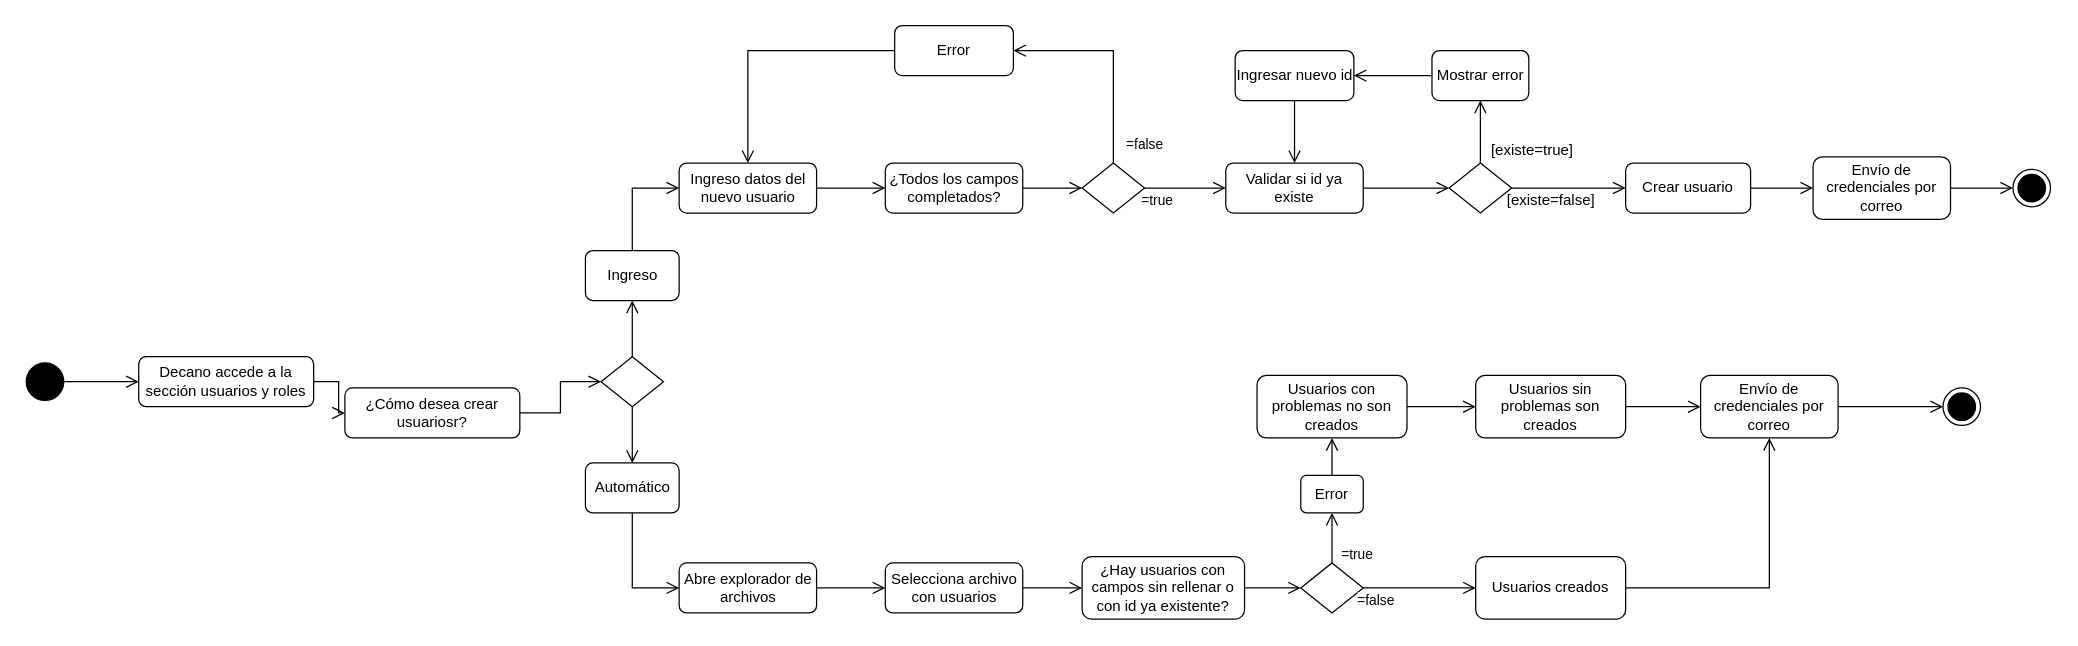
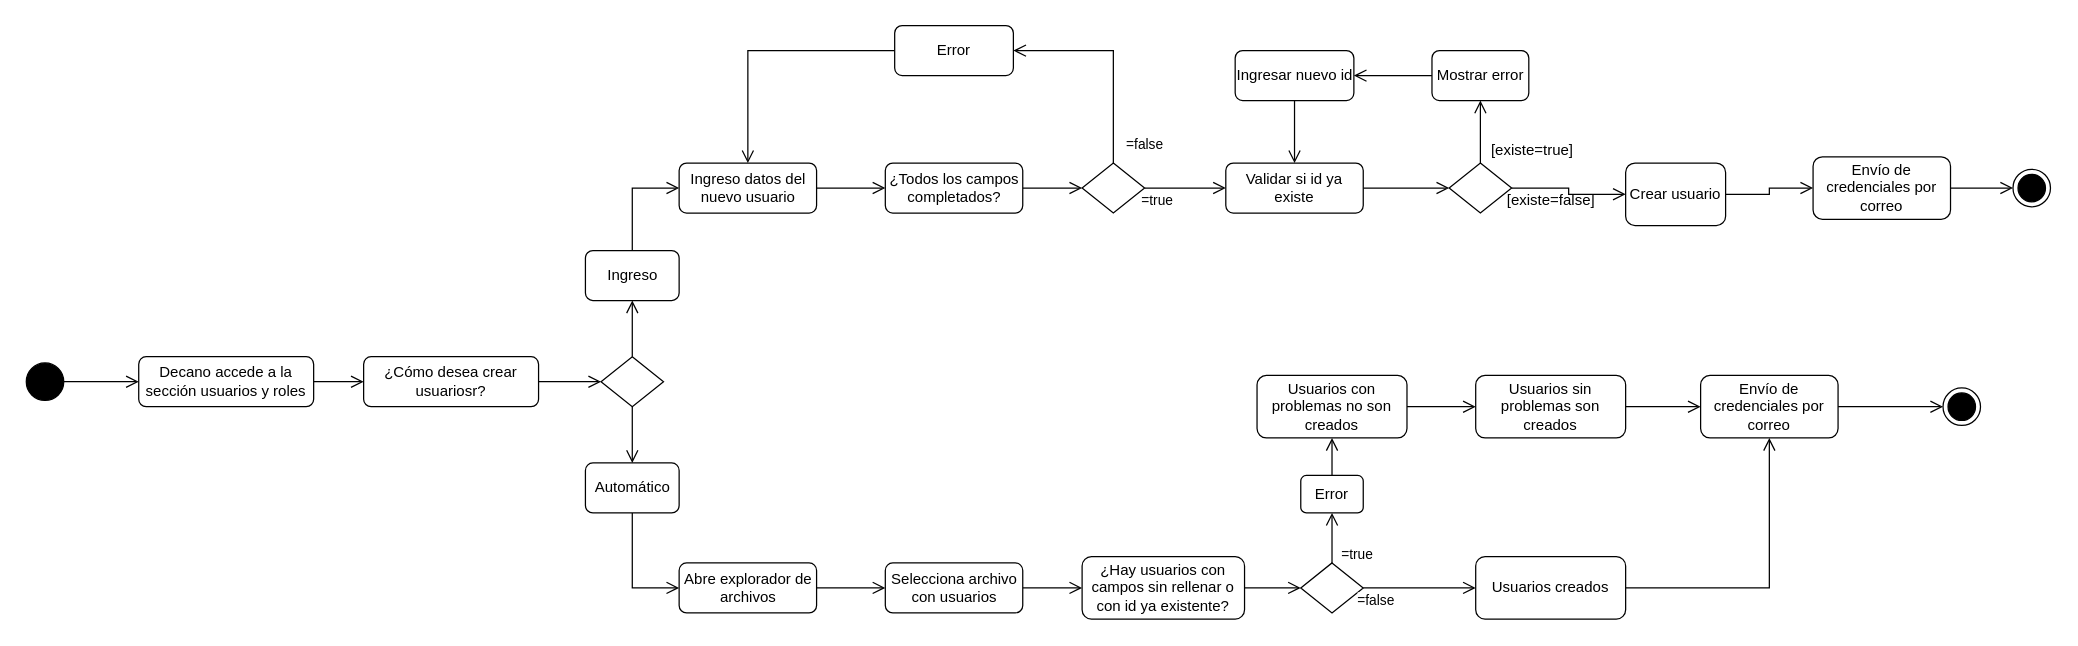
(1688, 188) -> (1676, 194)
(432, 413) -> (451, 382)
